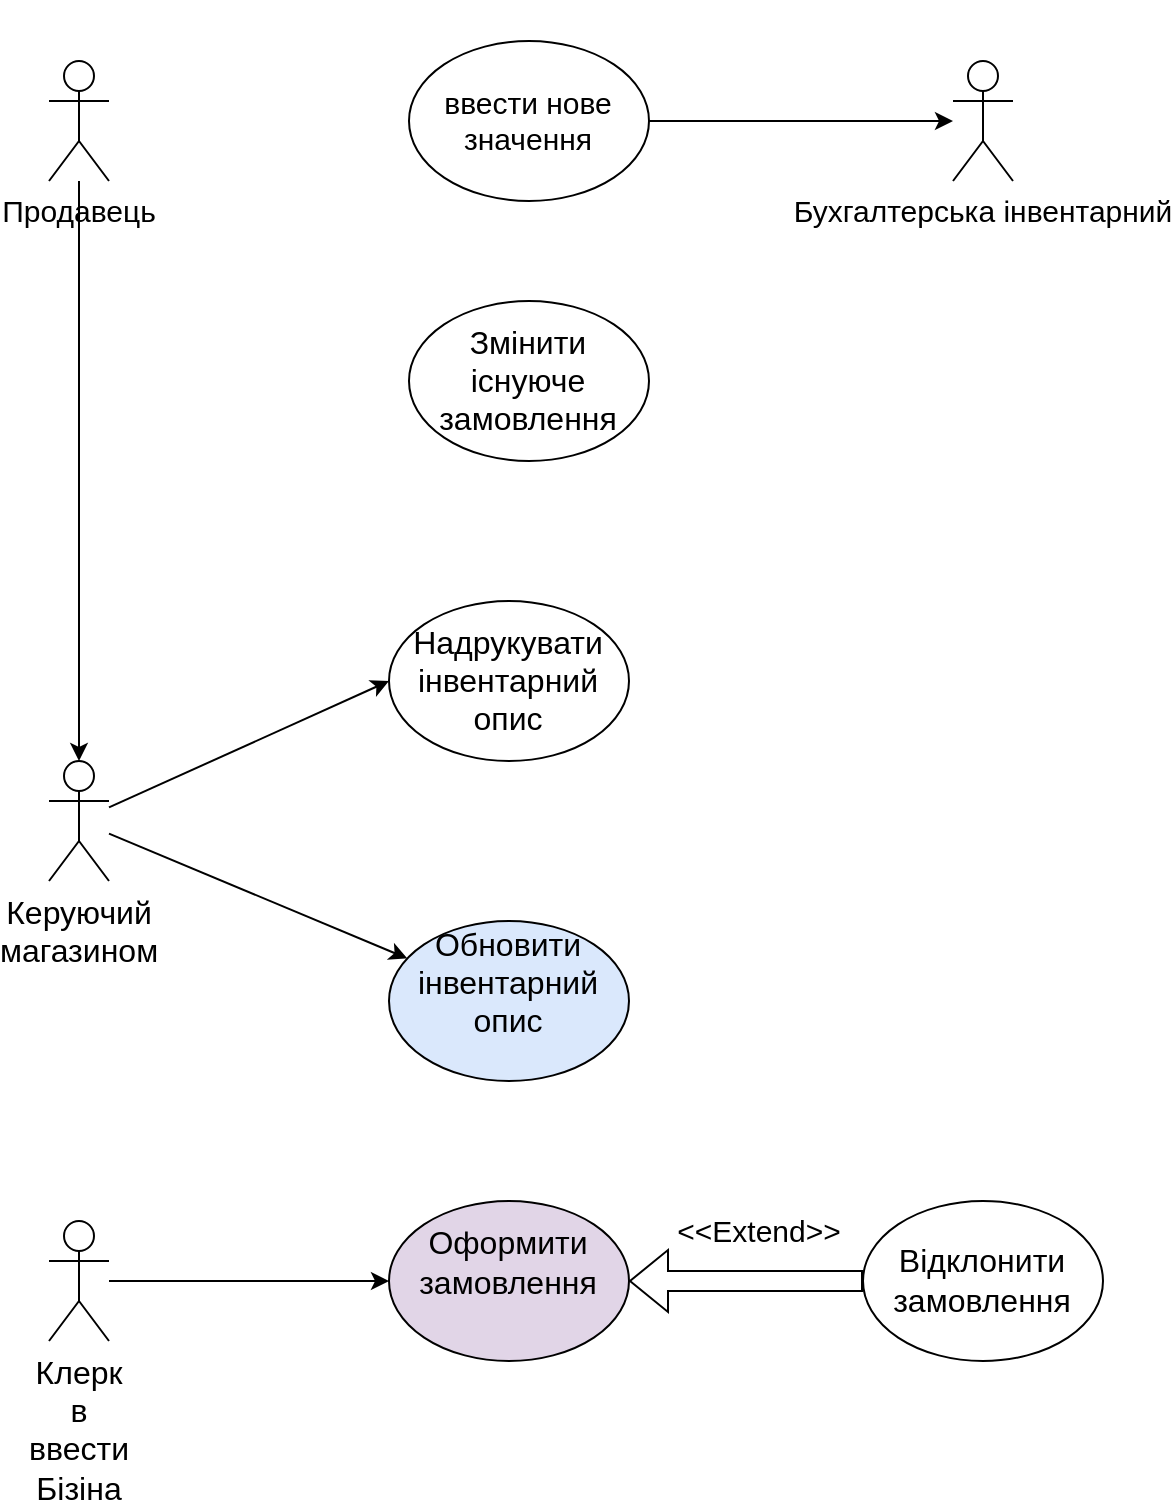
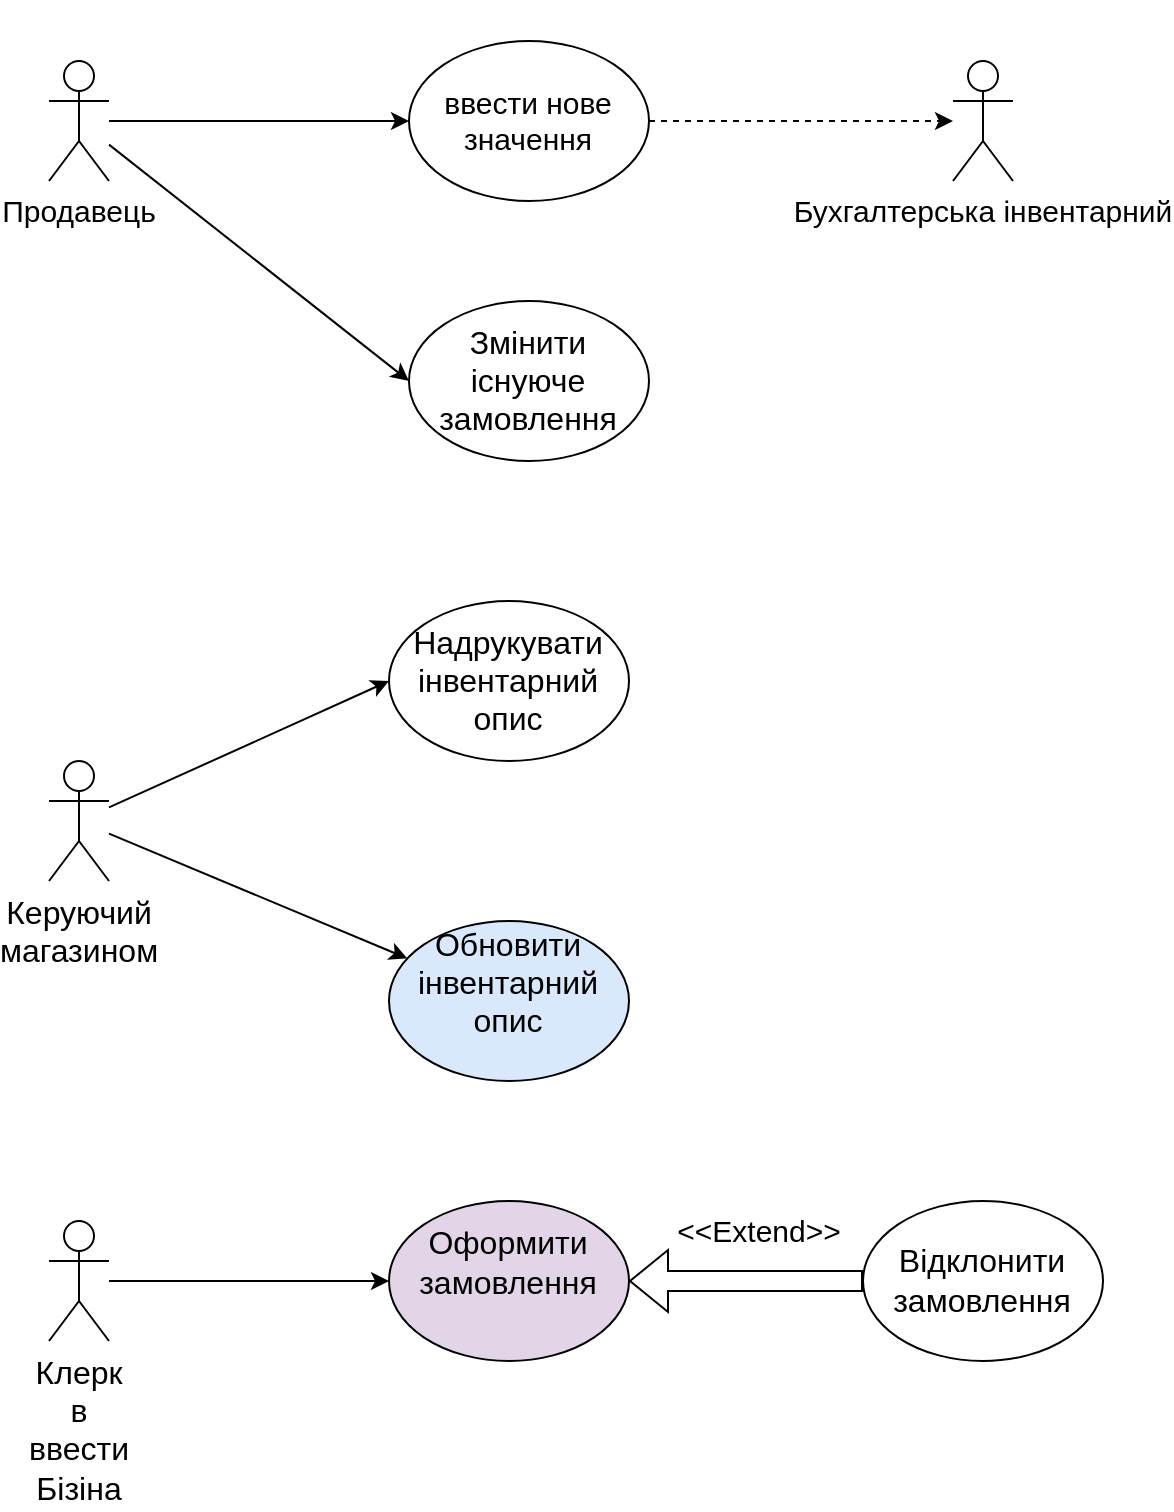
(794, 121) -> (794, 121)
none -> (254, 259)
(79, 464) -> (252, 121)
